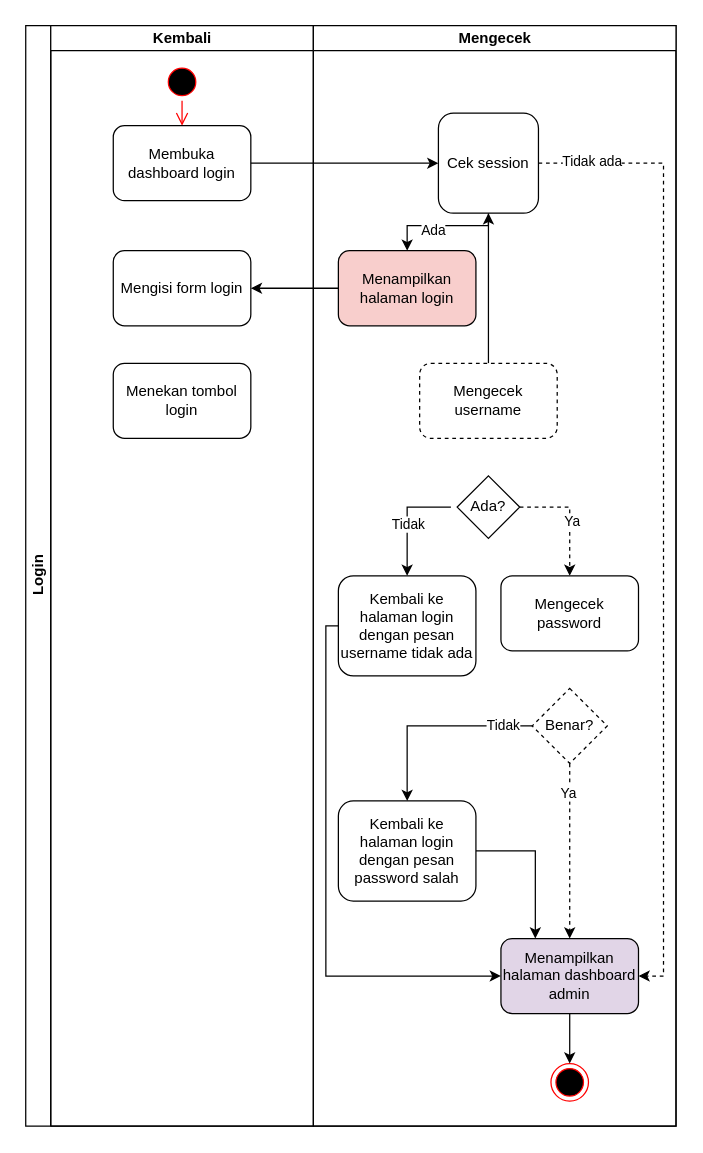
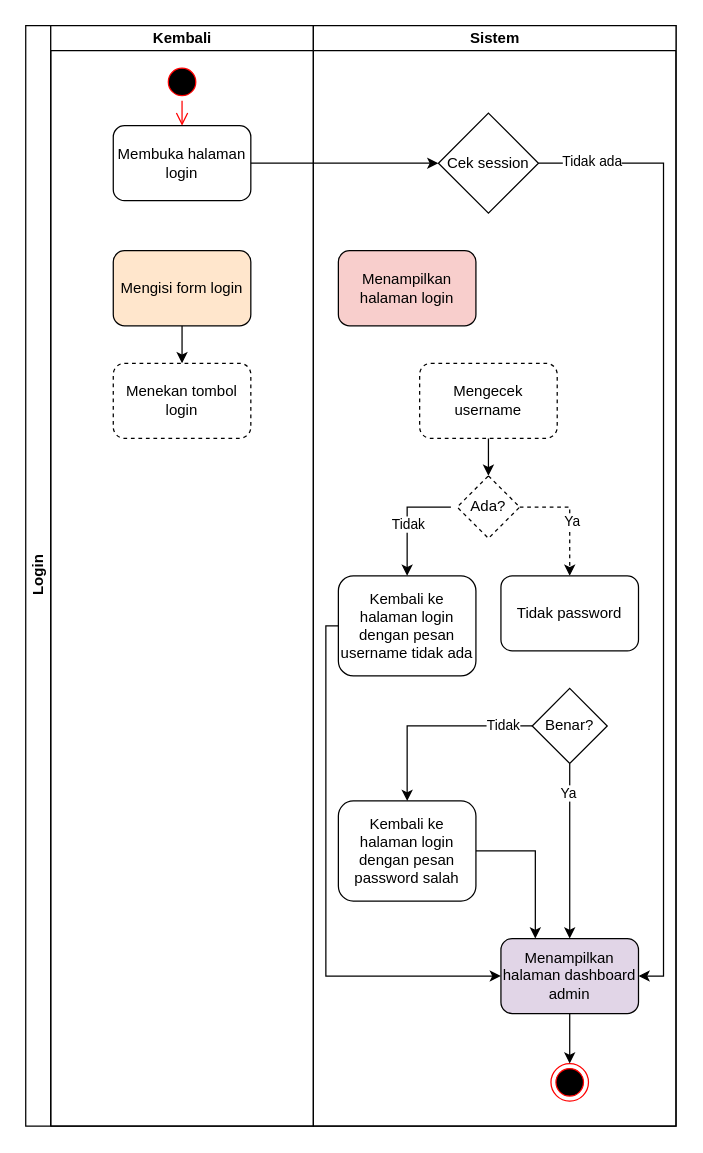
(495, 38) -> (495, 38)
(182, 163) -> (182, 163)
(488, 163) -> (488, 163)
(438, 226) -> none
(182, 288) -> (182, 288)
(299, 288) -> none
(488, 295) -> (488, 461)
none -> (182, 349)
(182, 401) -> (182, 401)
(488, 507) -> (488, 507)
(663, 557) -> (663, 557)
(569, 613) -> (569, 613)
(569, 726) -> (569, 726)
(569, 866) -> (569, 866)
